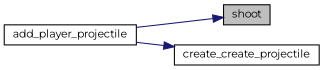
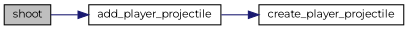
(175, 23) -> (64, 15)
(247, 55) -> (331, 15)
